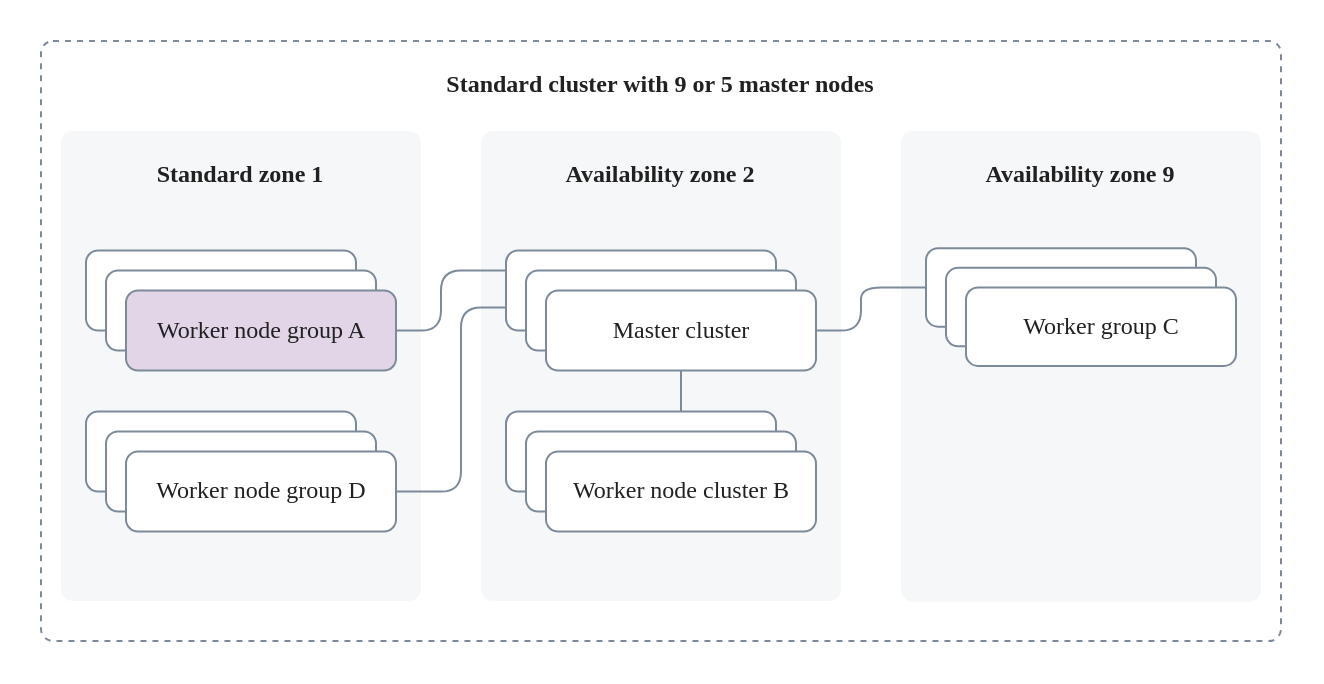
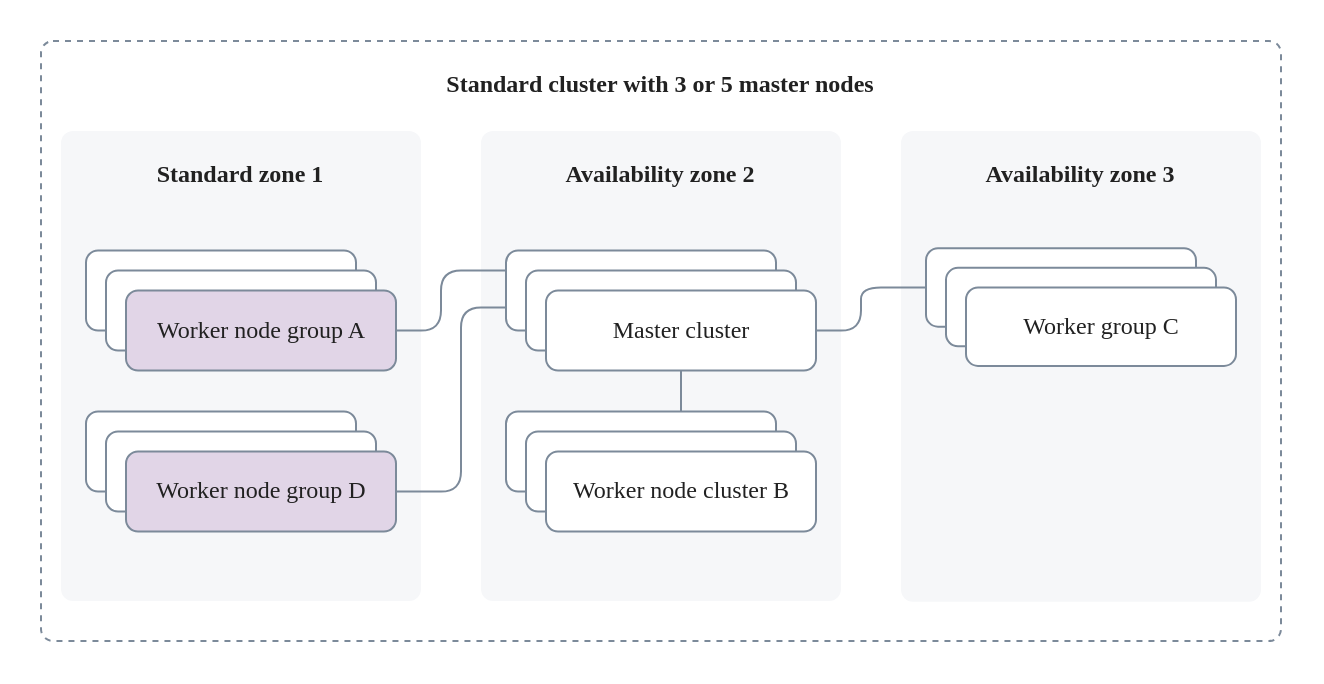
(661, 85) -> (661, 85)
(1081, 175) -> (1081, 175)
(261, 492) -> (261, 492)
